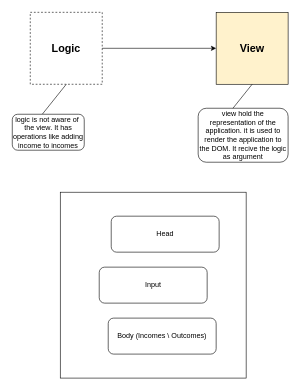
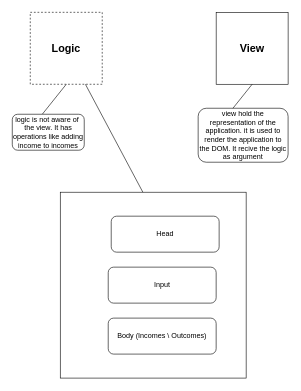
(210, 48) -> (114, 138)
(252, 48) -> (252, 48)
(153, 285) -> (162, 285)
